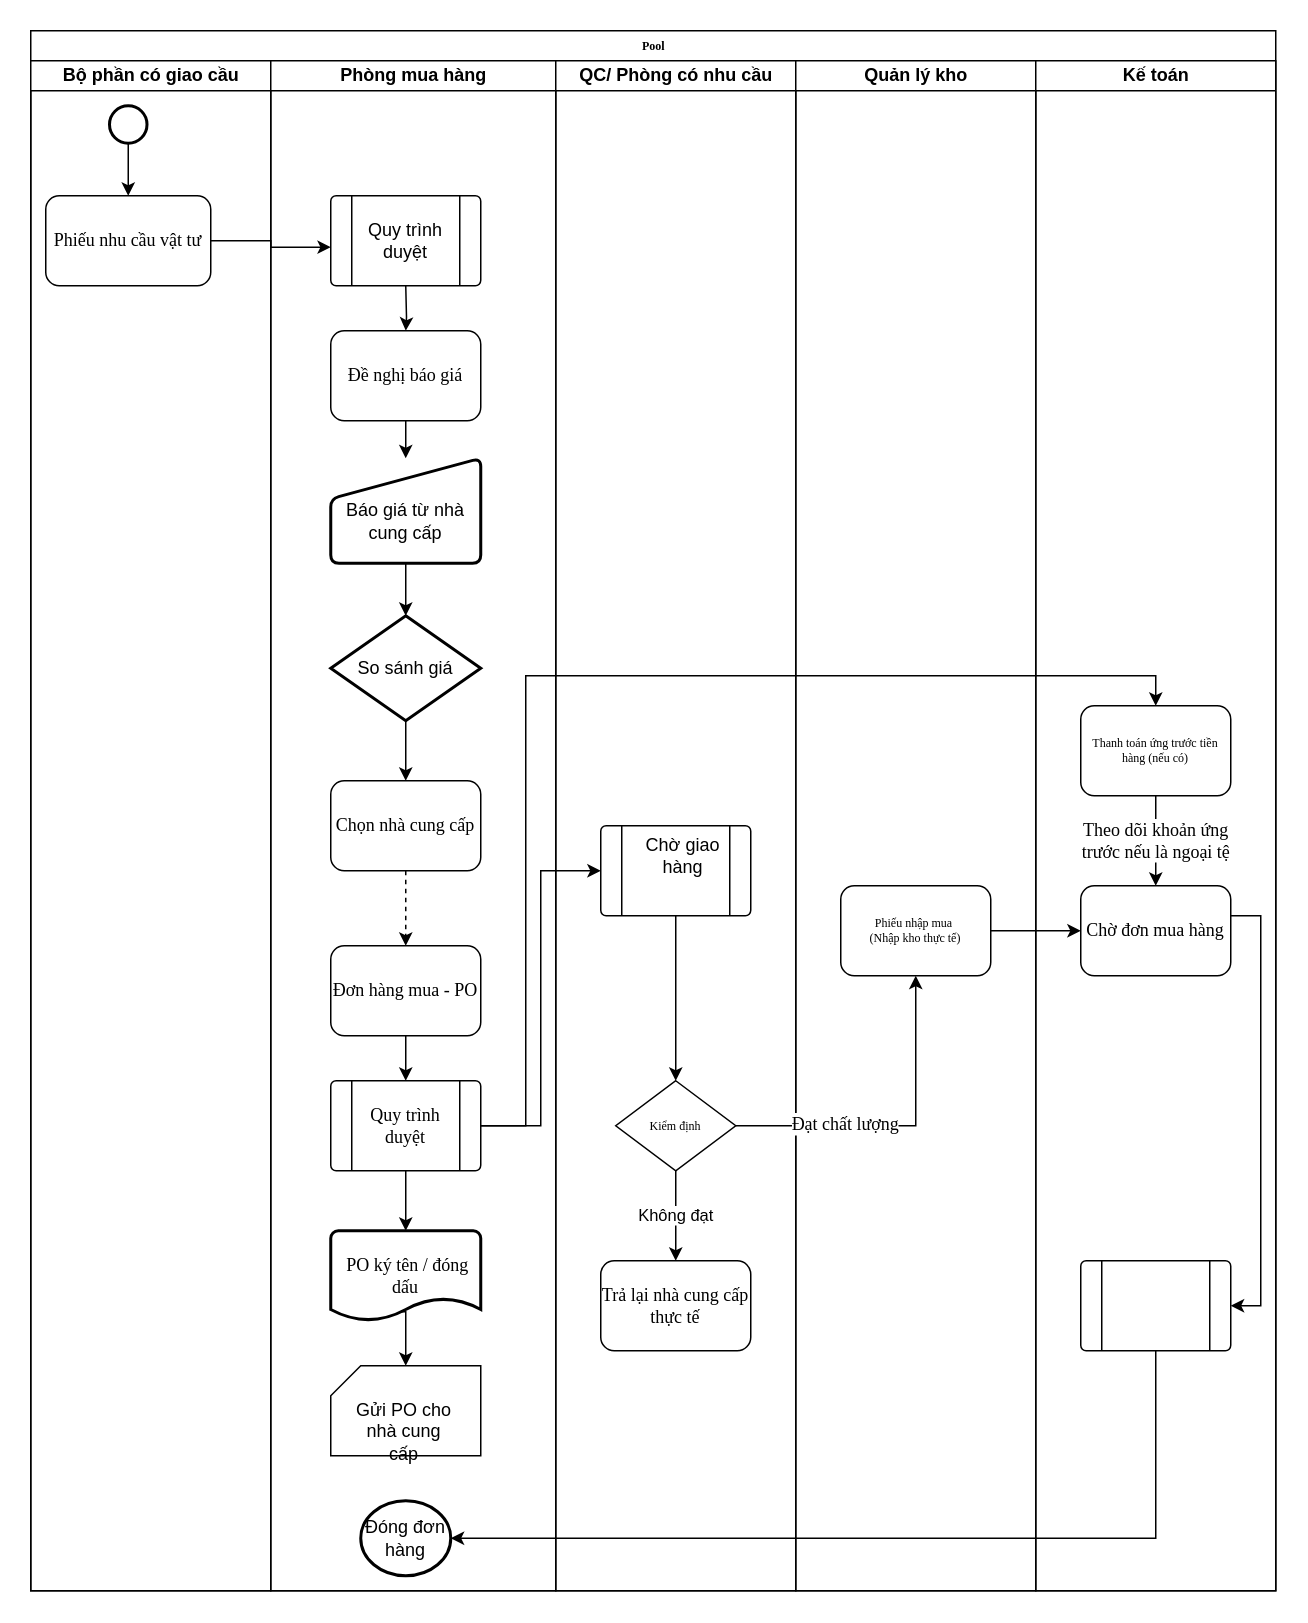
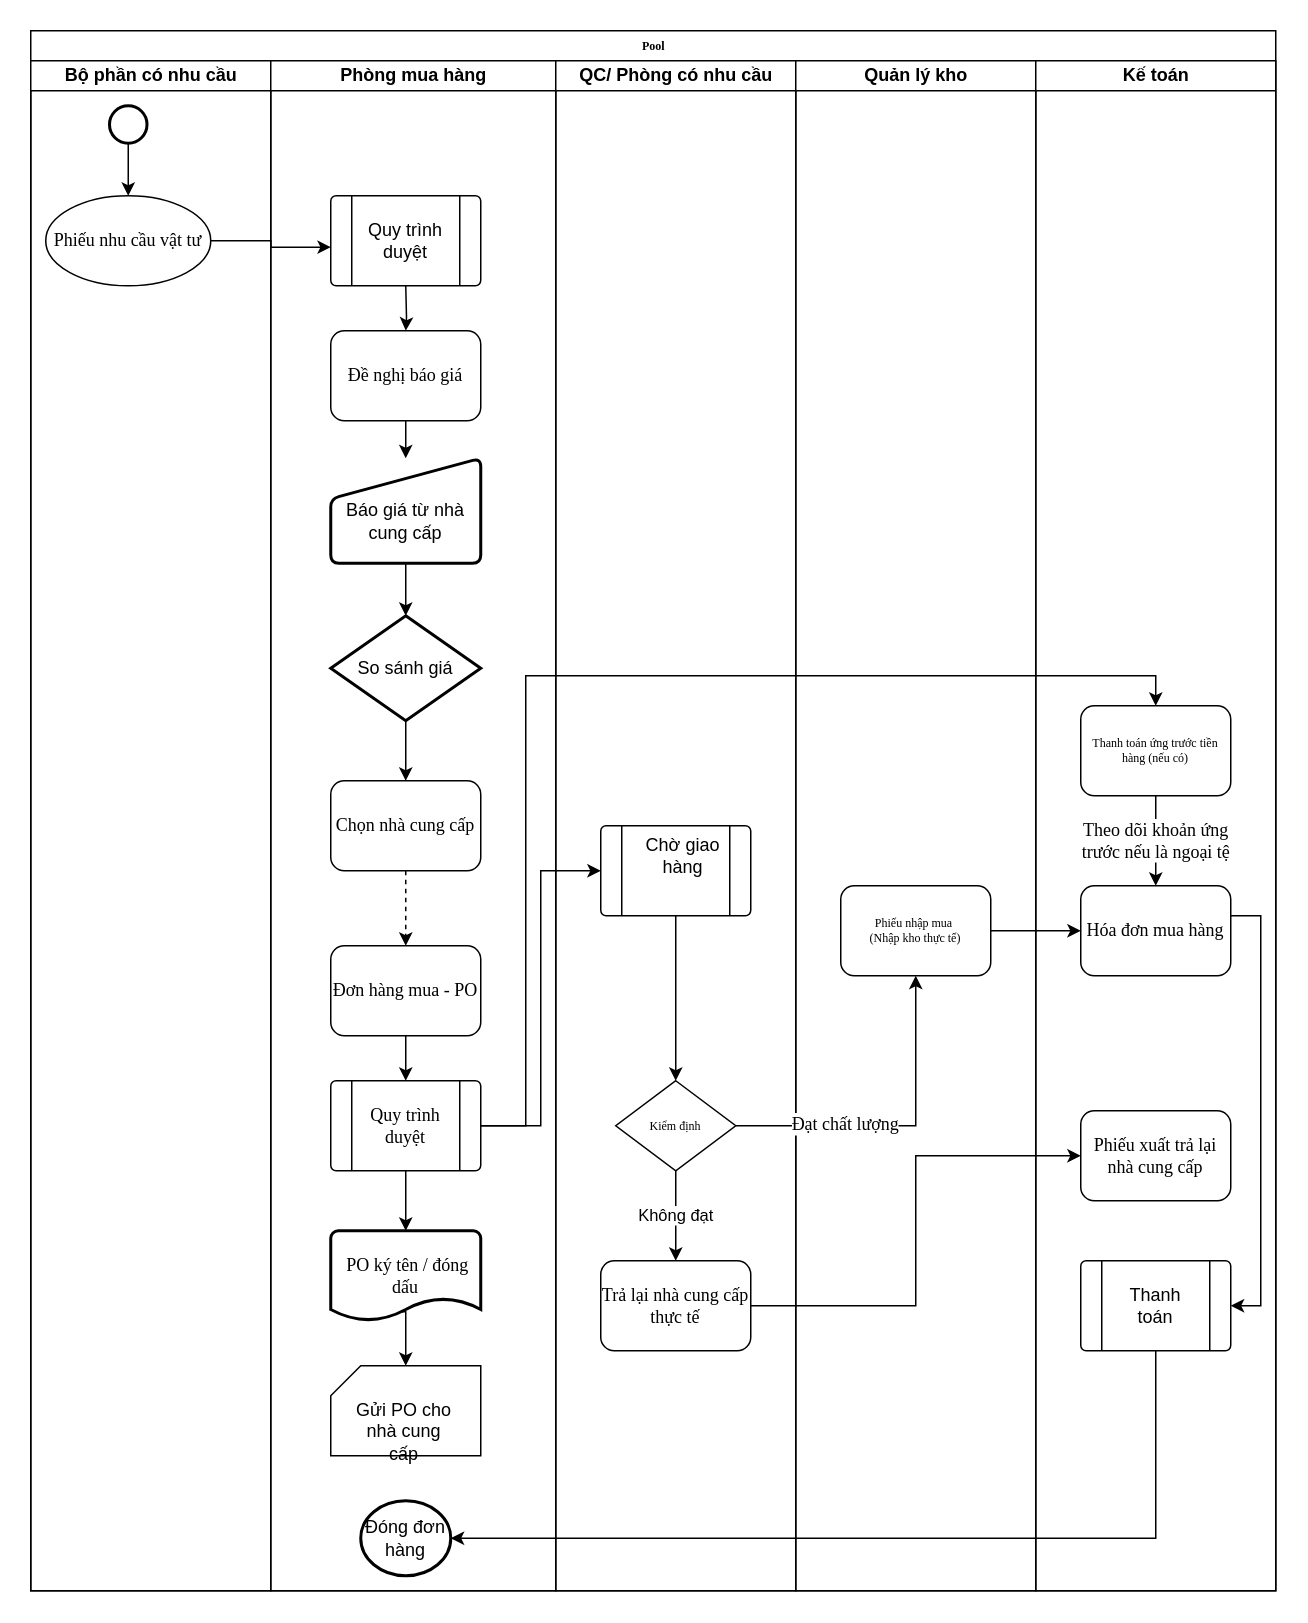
(152, 76) -> (152, 76)
(128, 241) -> (128, 241)
(1156, 931) -> (1156, 931)
none -> (1156, 1156)
none -> (916, 1236)
none -> (1156, 1306)
